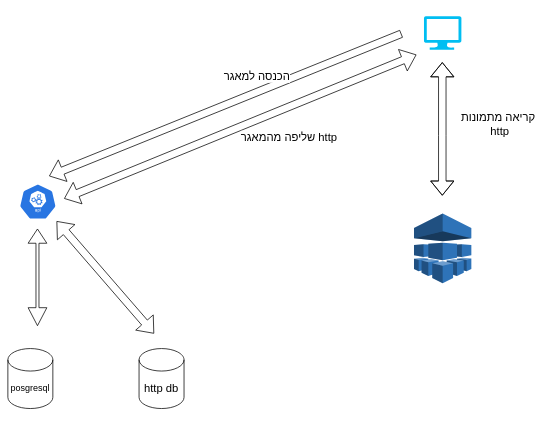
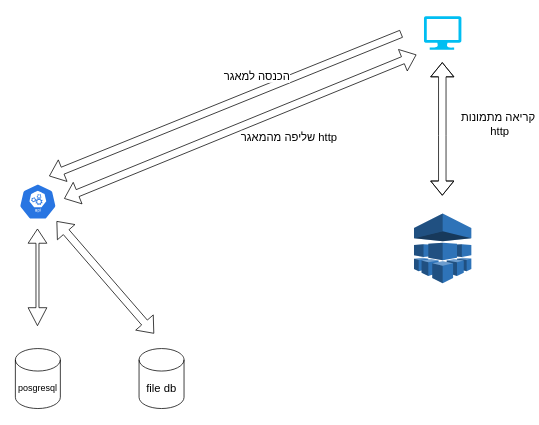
(30, 378) -> (38, 378)
(162, 388) -> (162, 388)
